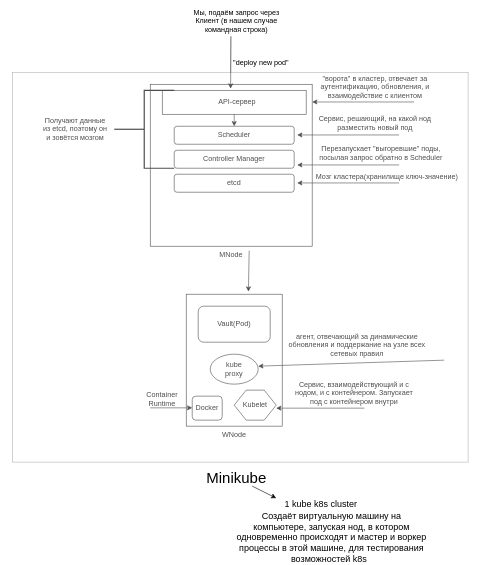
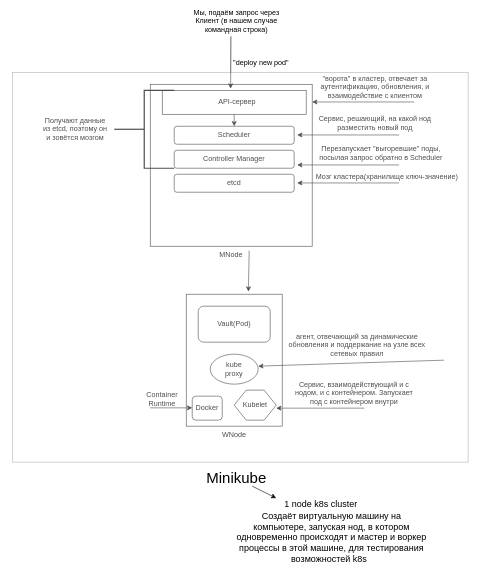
(321, 501) -> (321, 501)
